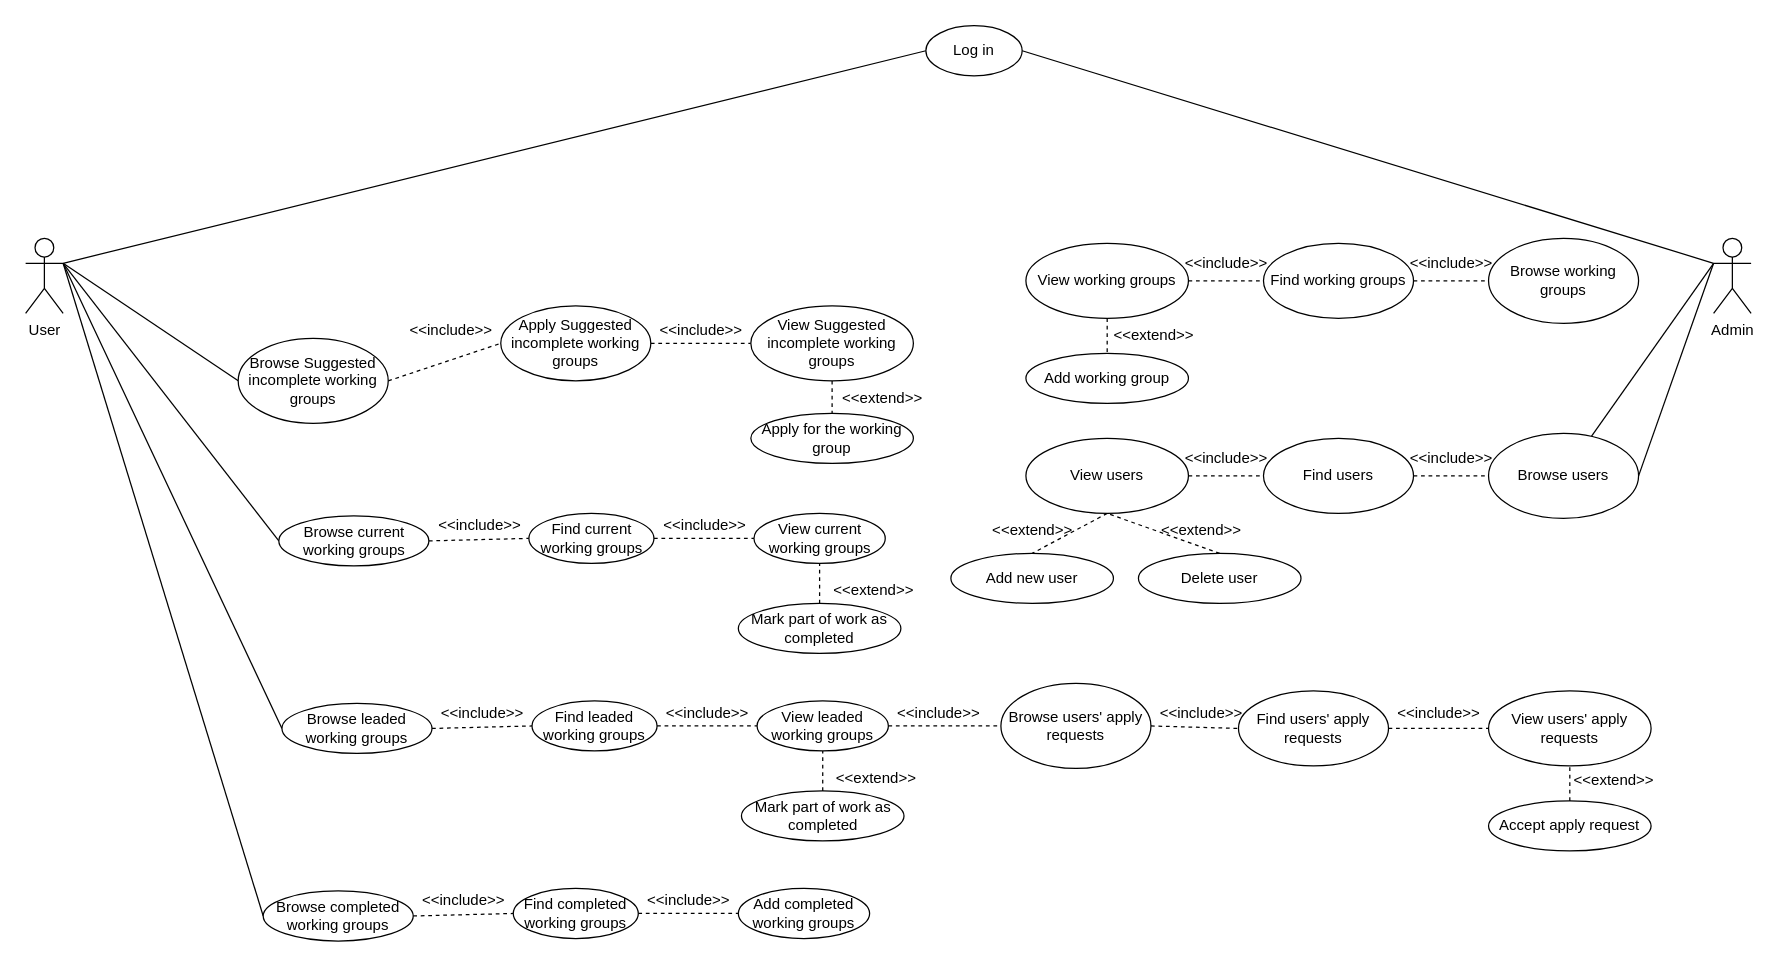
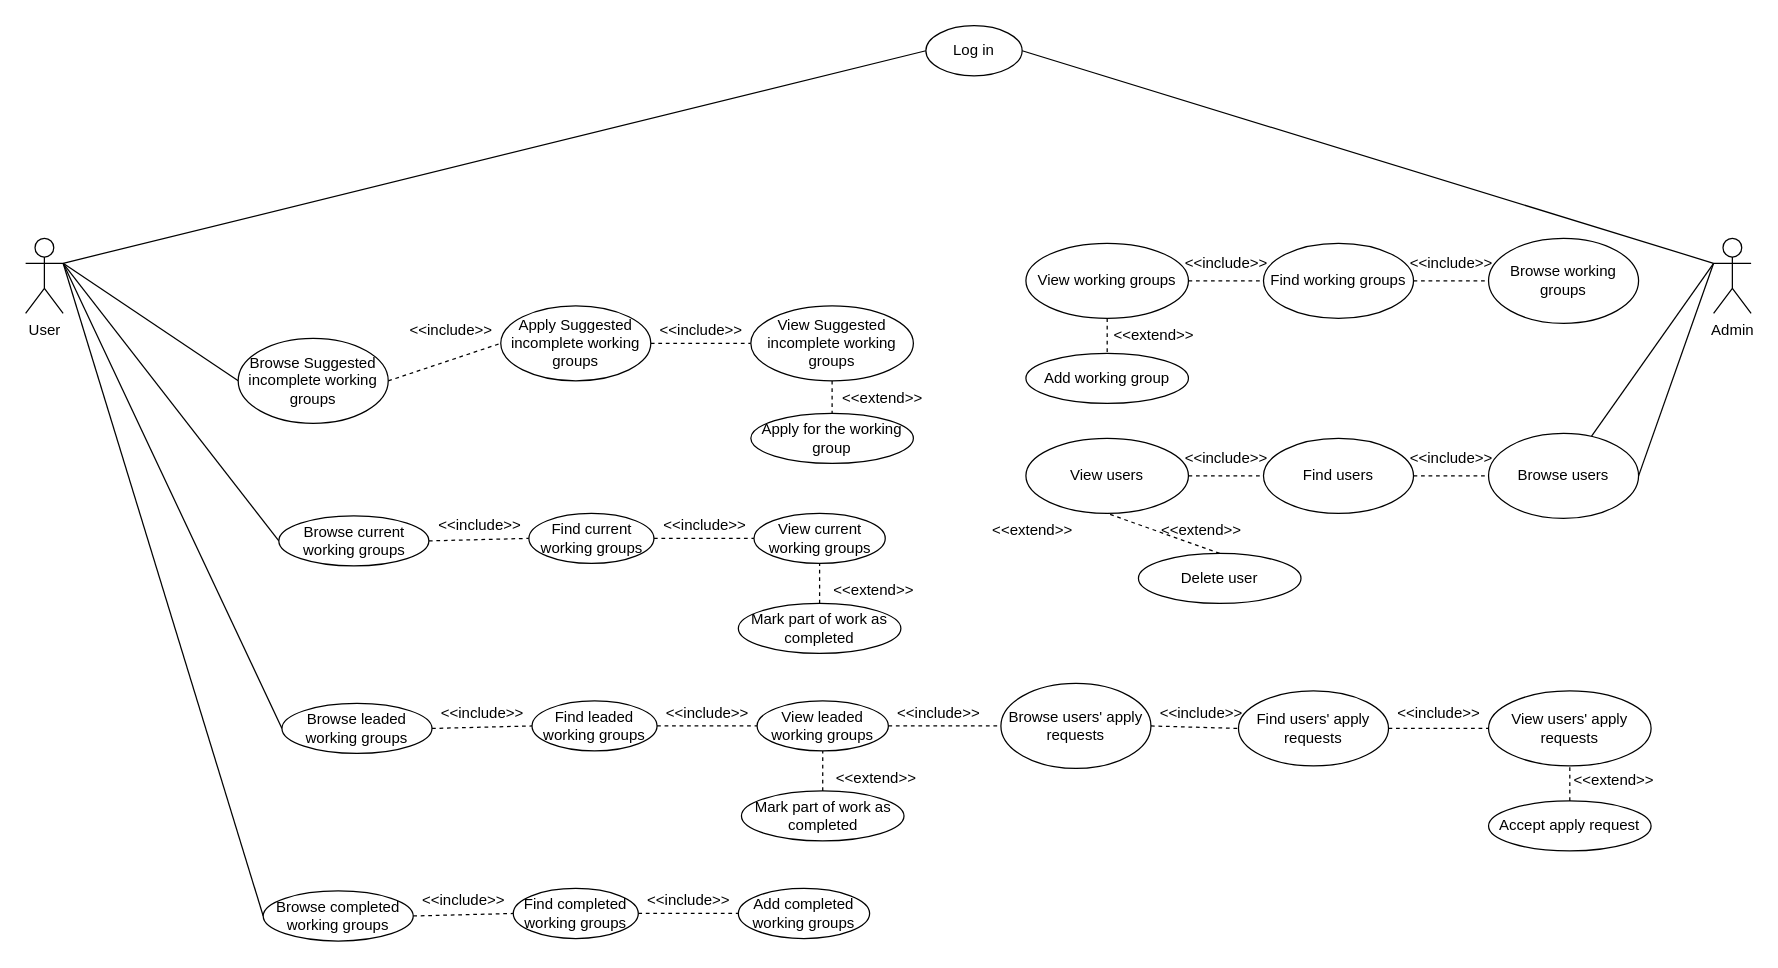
(1068, 534) -> none
(1032, 578) -> none
